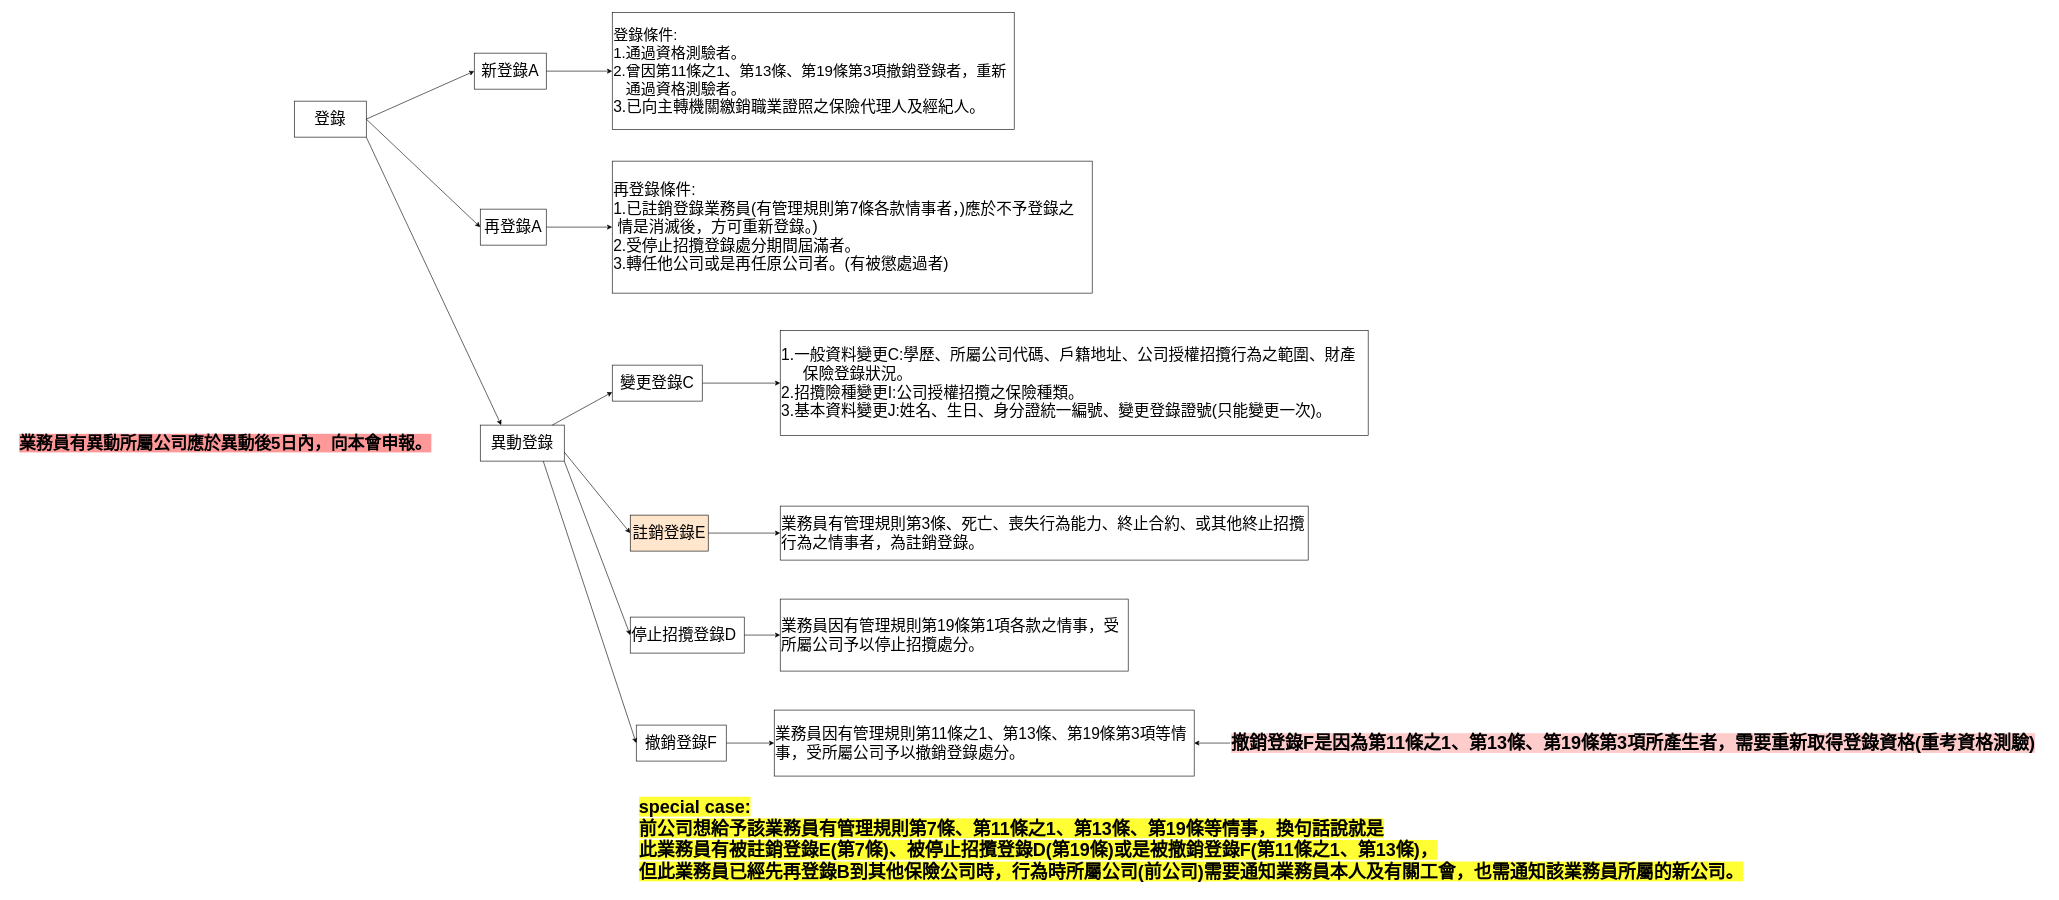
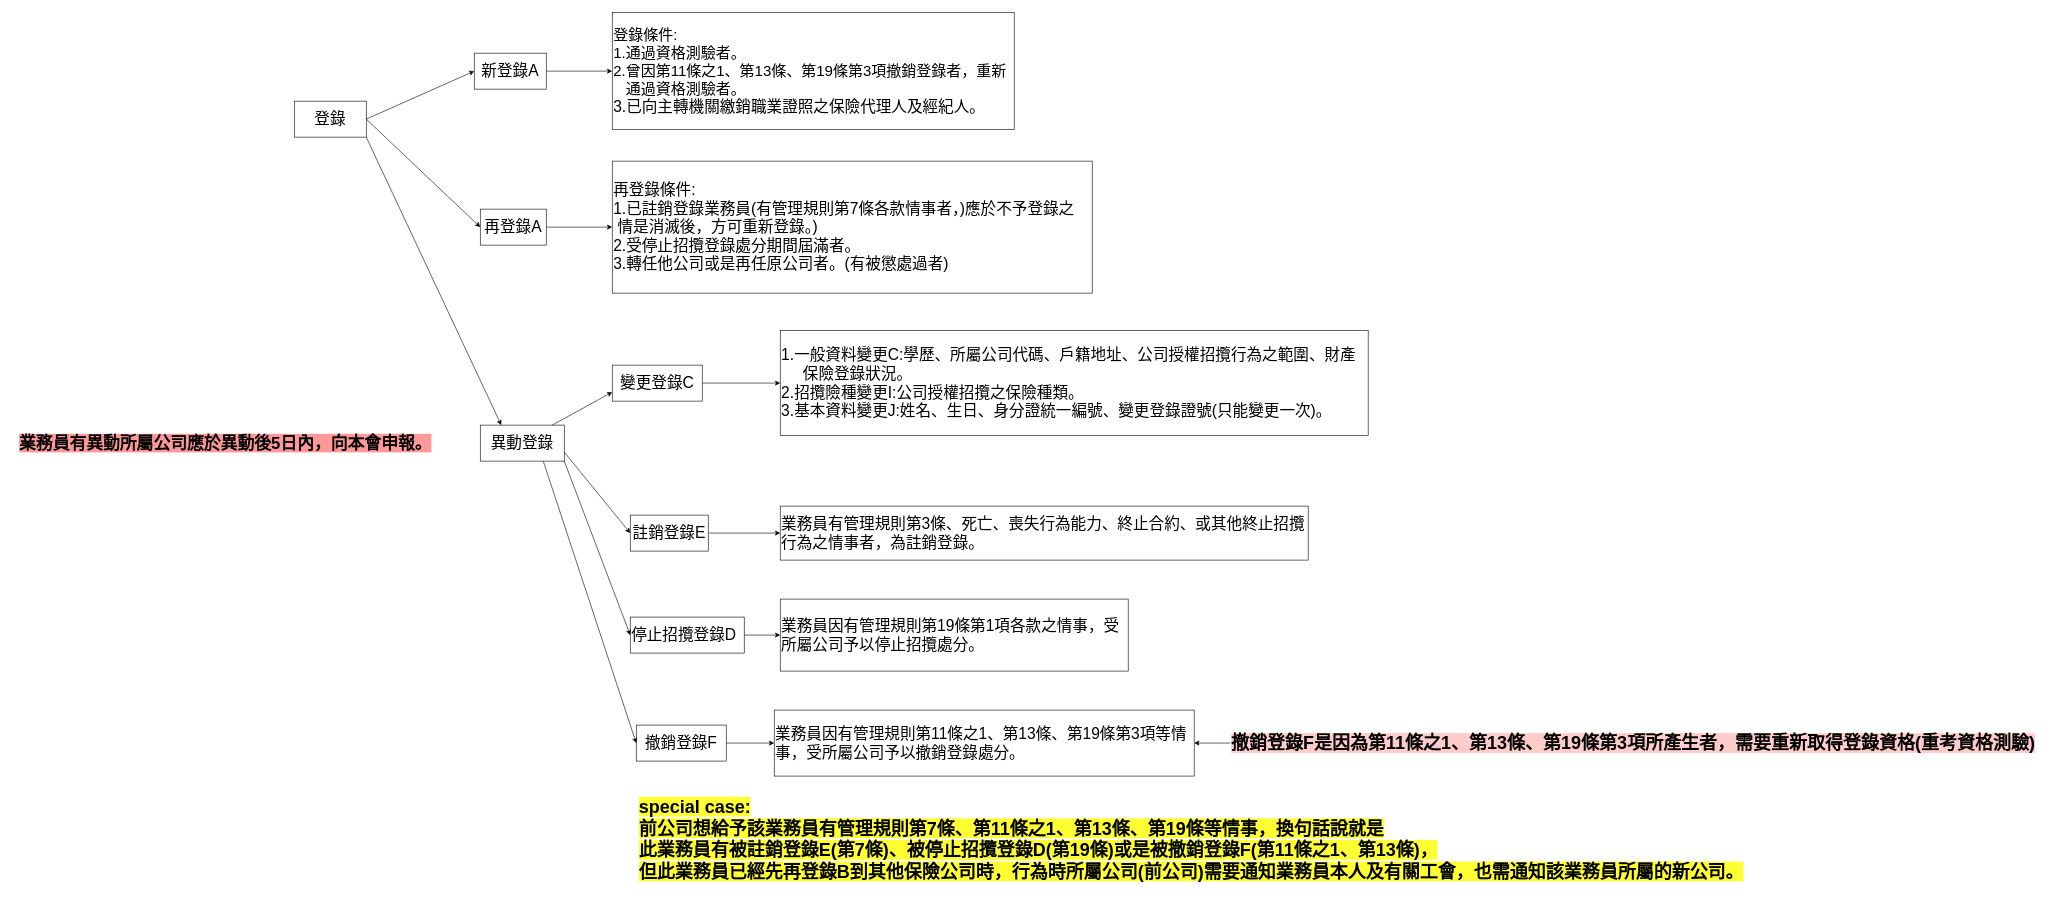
(669, 533) -> (669, 533)
